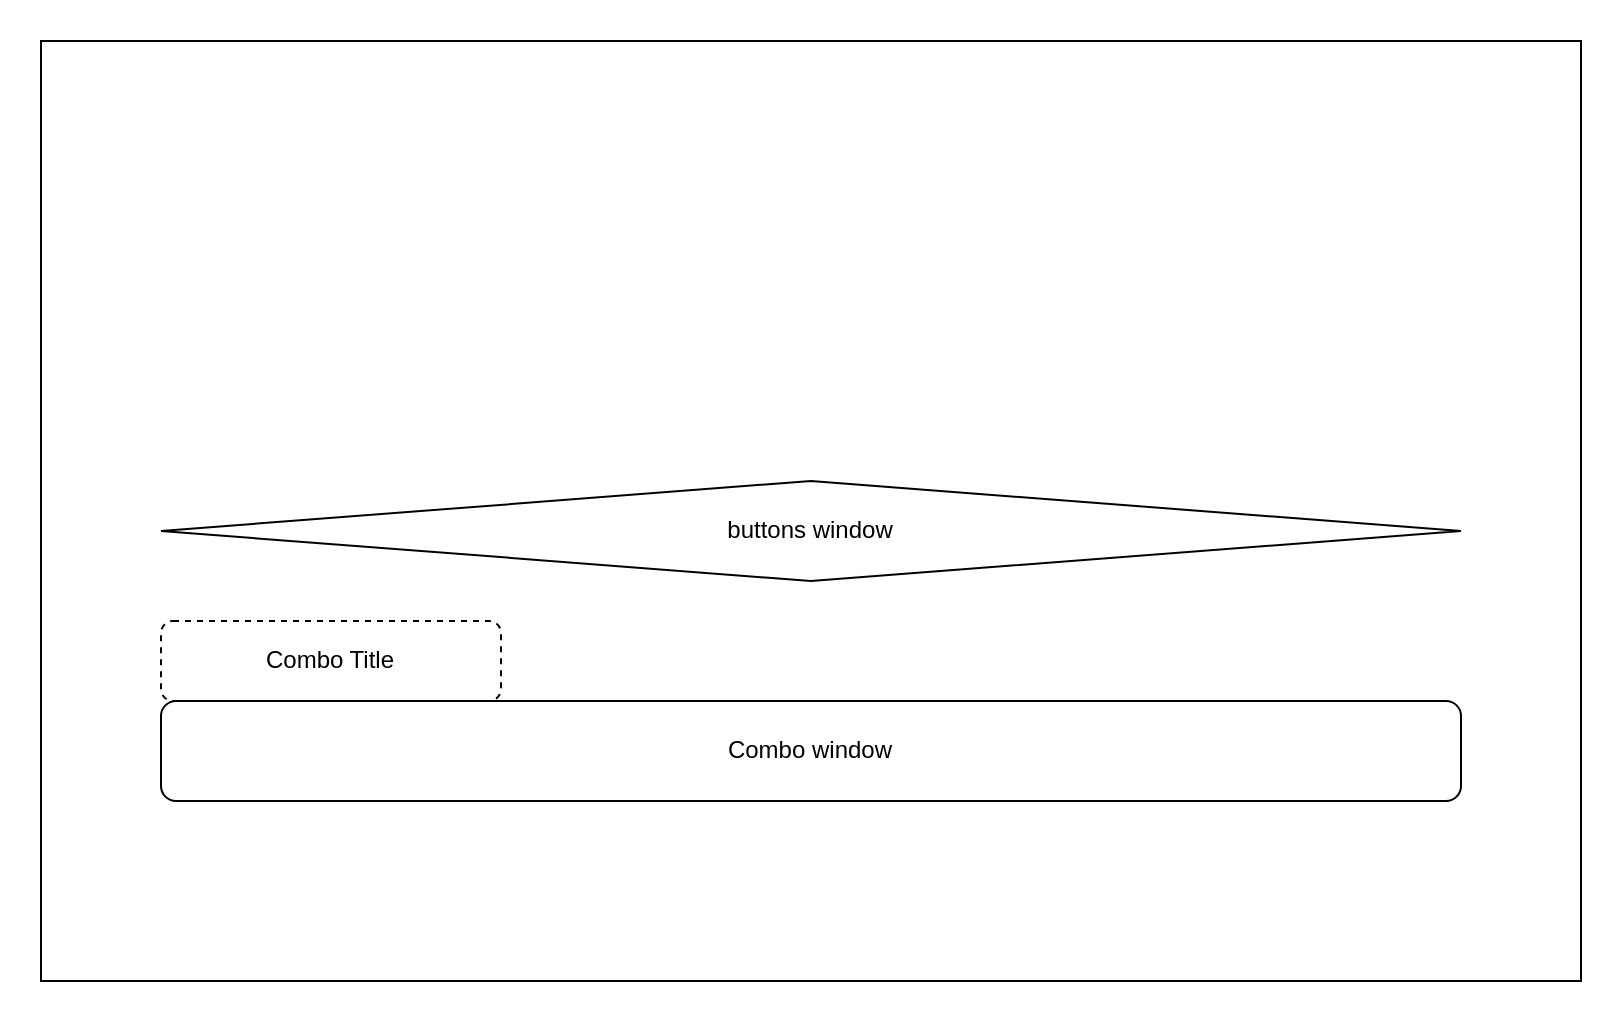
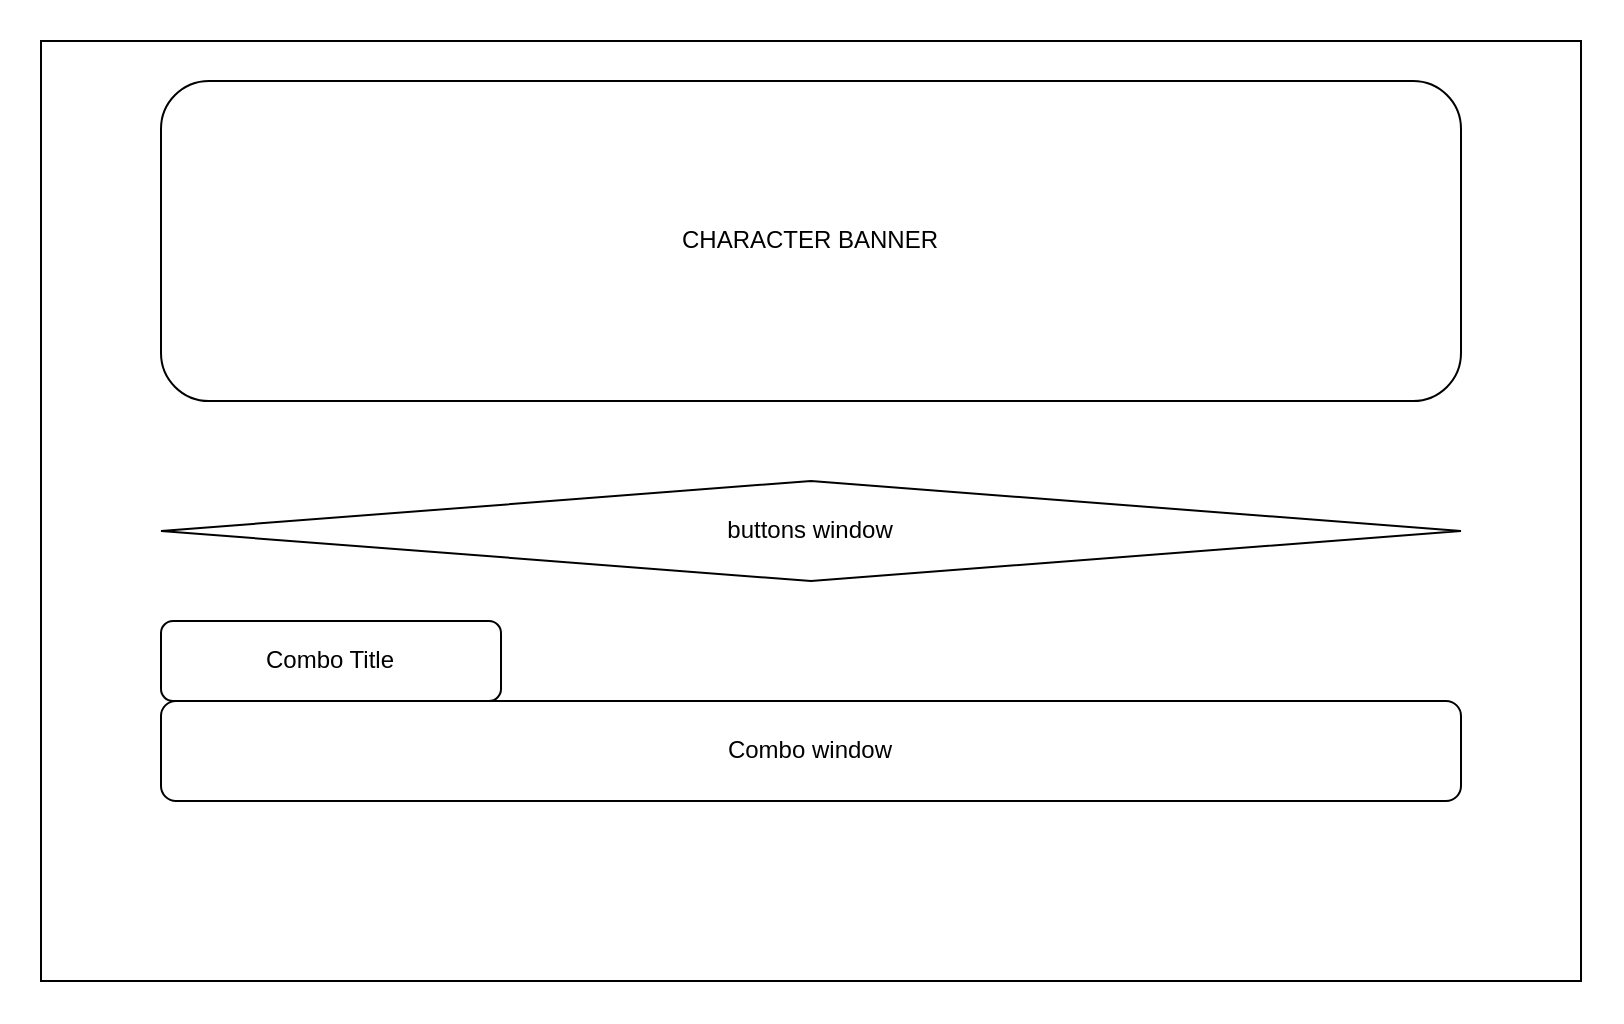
none -> (811, 241)
(331, 661) -> (331, 661)
